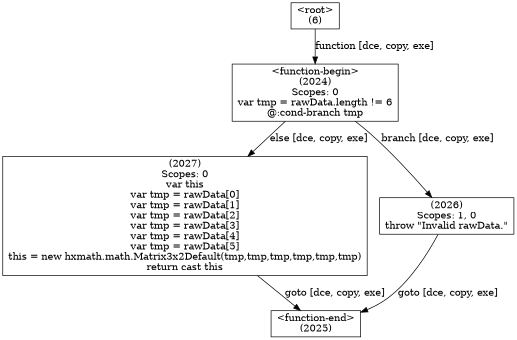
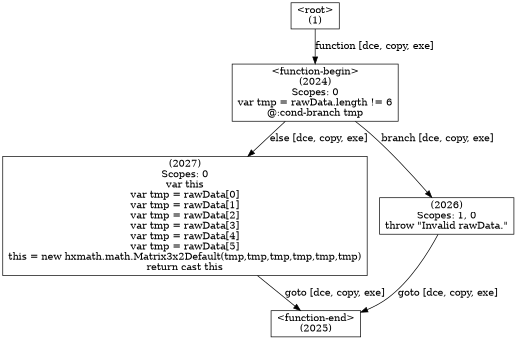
(315, 16) -> (315, 16)
